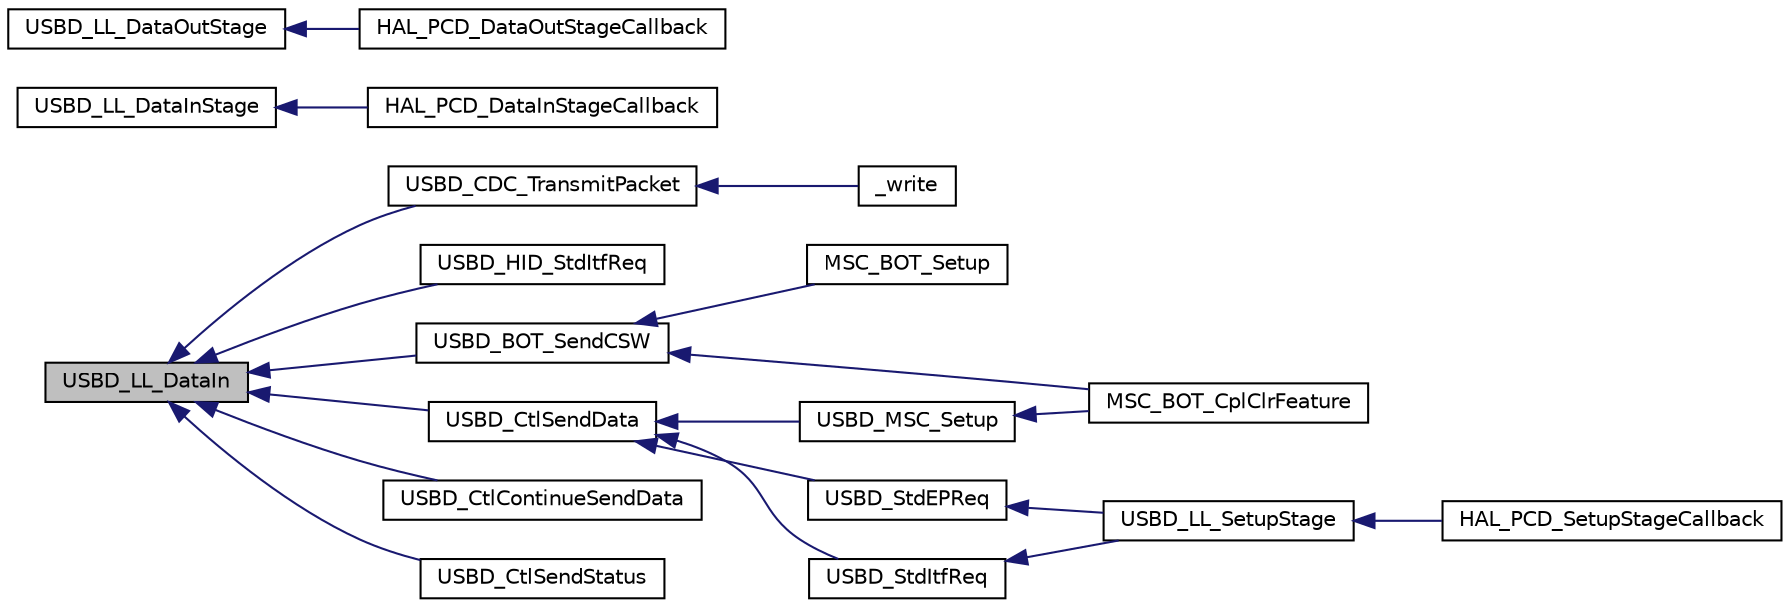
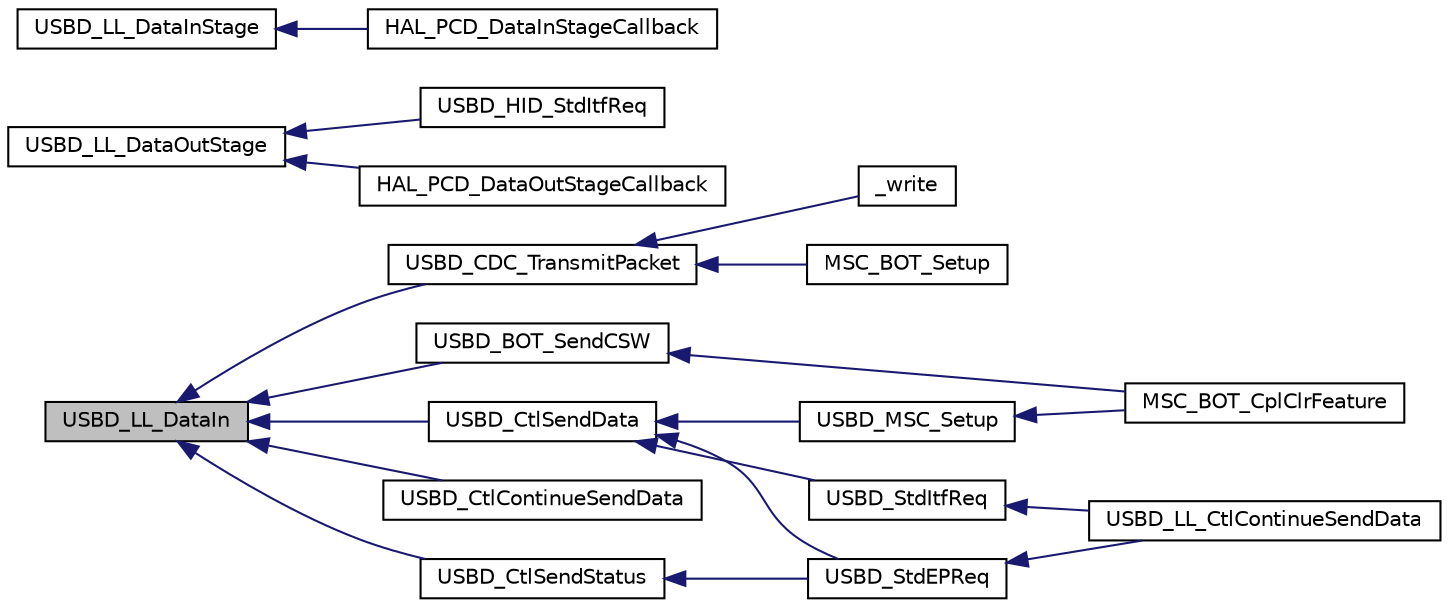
(735, 302) -> (762, 265)
(325, 315) -> (363, 125)
(1229, 521) -> (1265, 521)
(1612, 521) -> none
none -> (747, 579)
